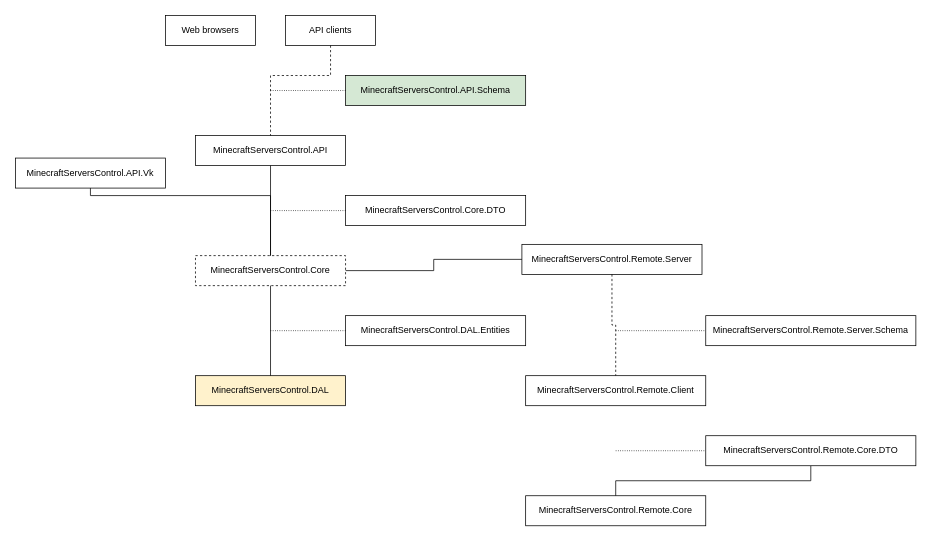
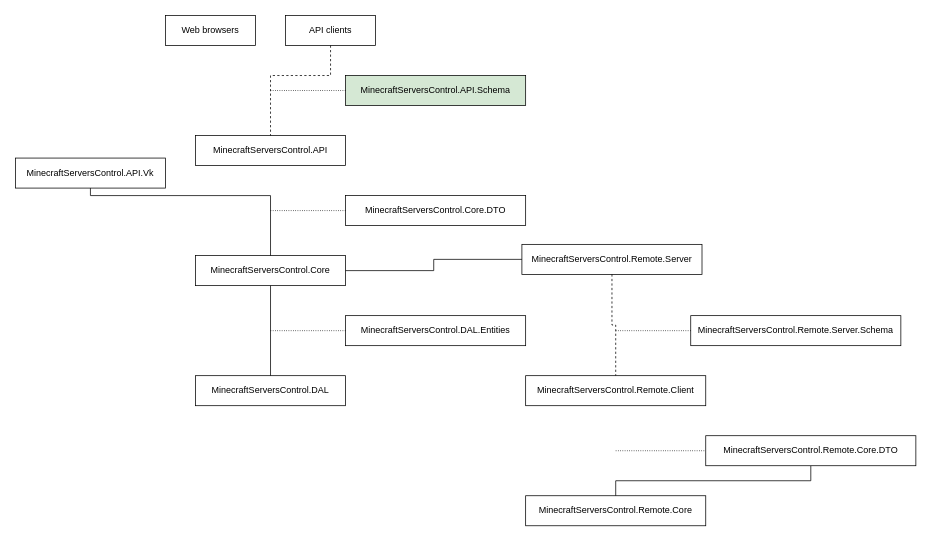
(270, 179) -> none
(270, 270) -> (270, 270)
(810, 330) -> (795, 330)
(270, 390) -> (270, 390)
